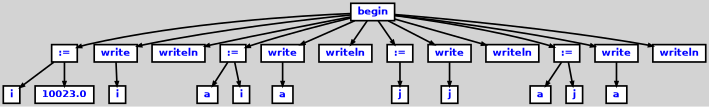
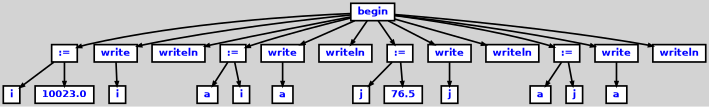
none -> (403, 95)
